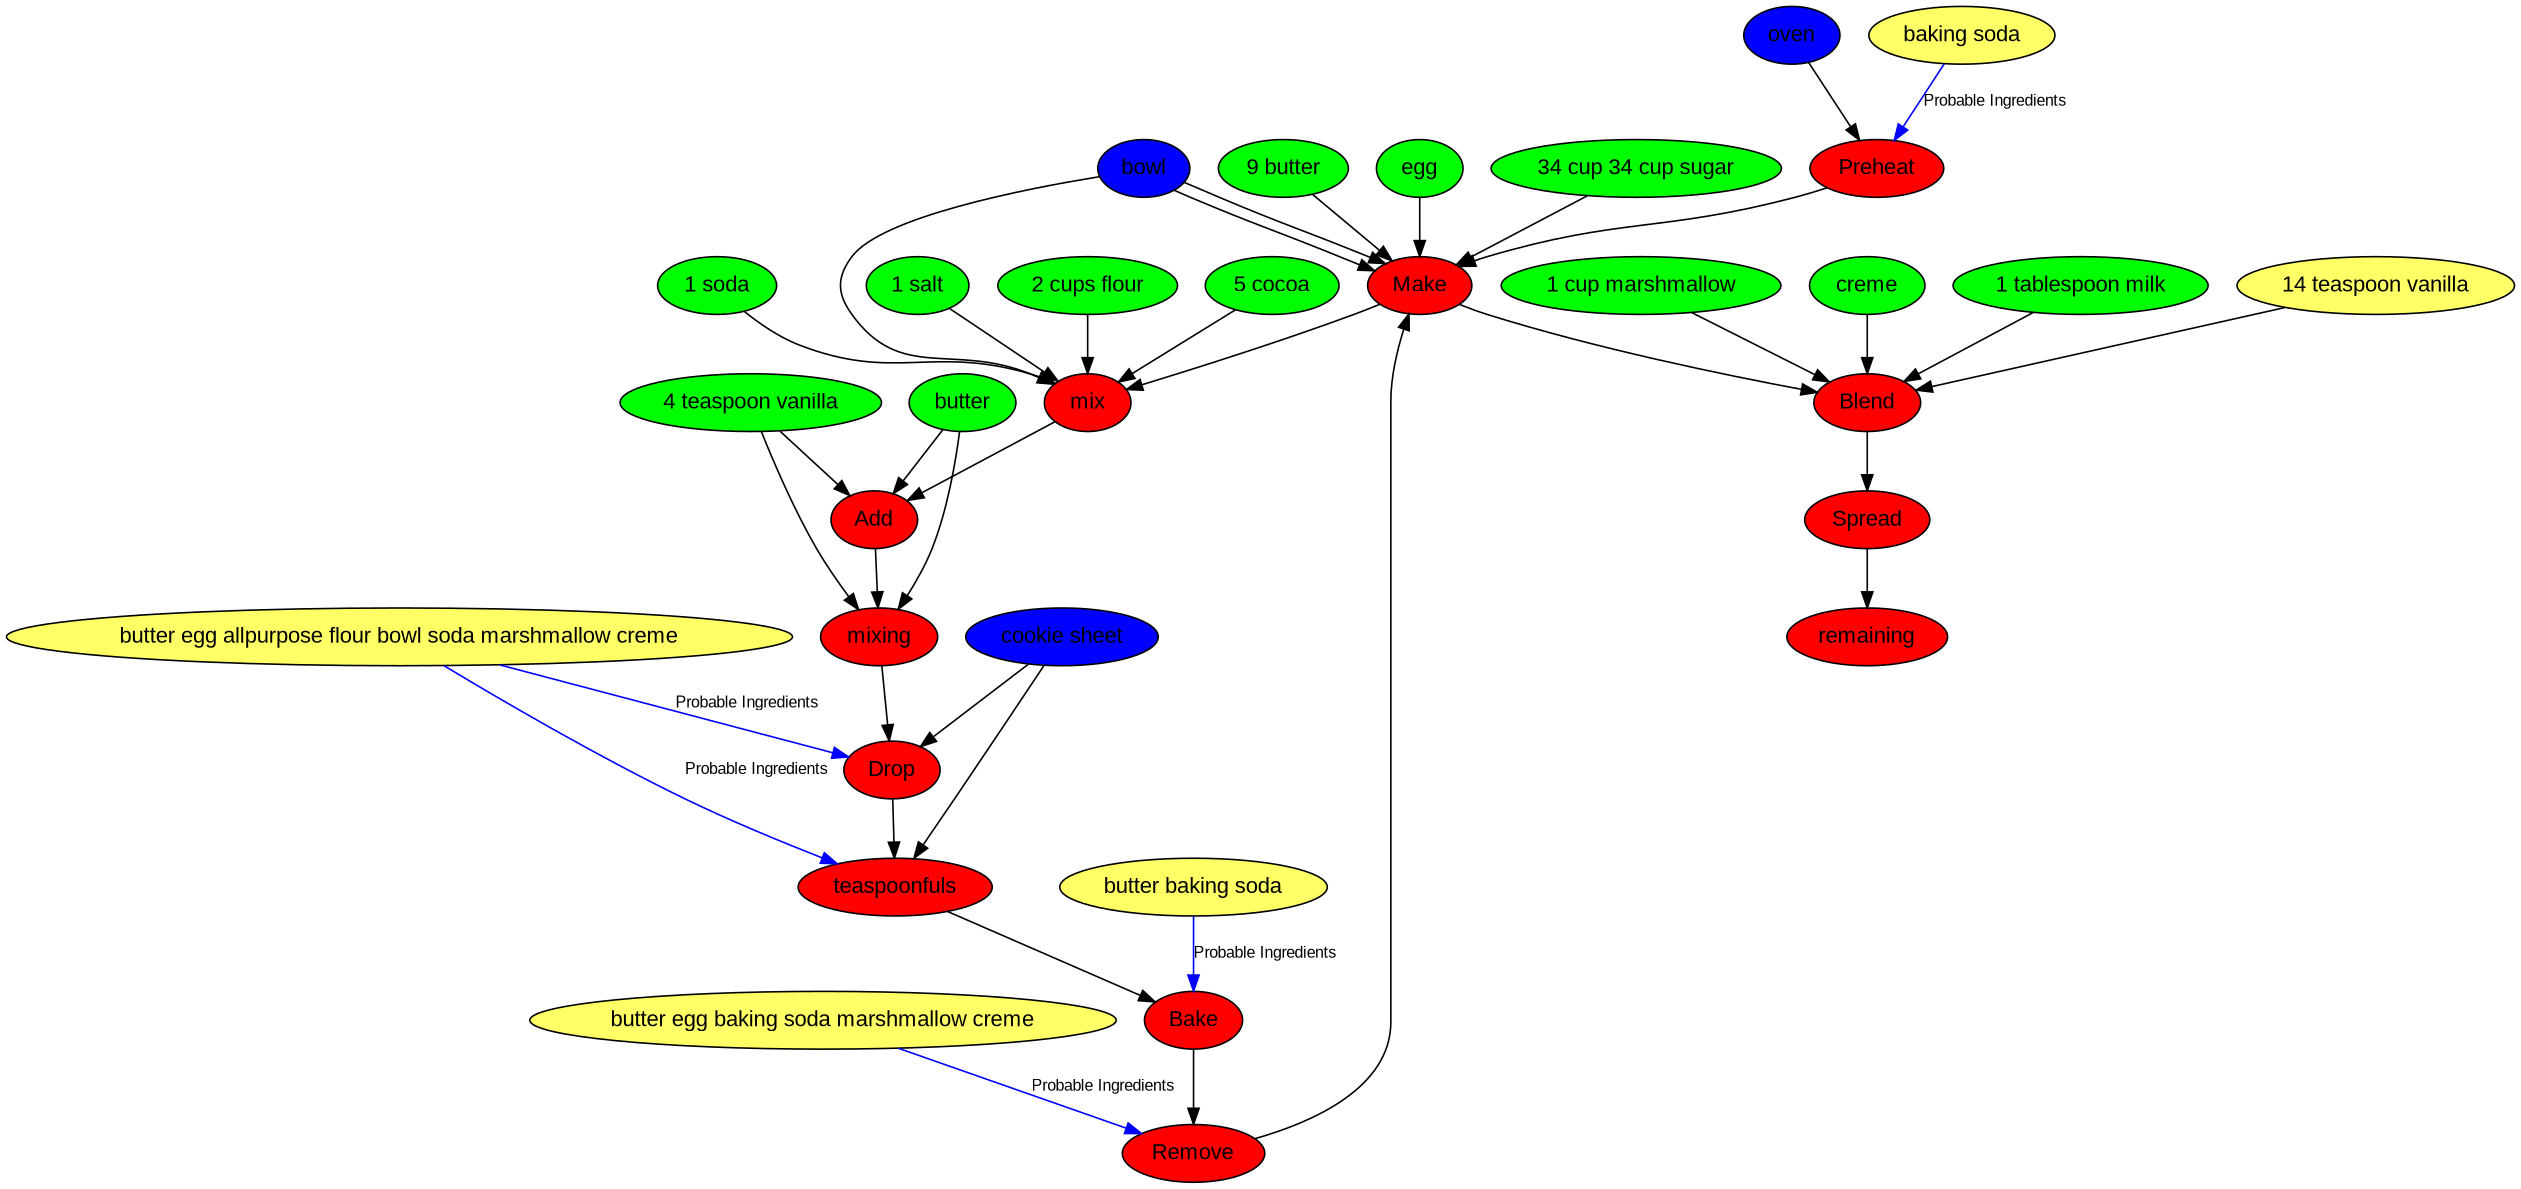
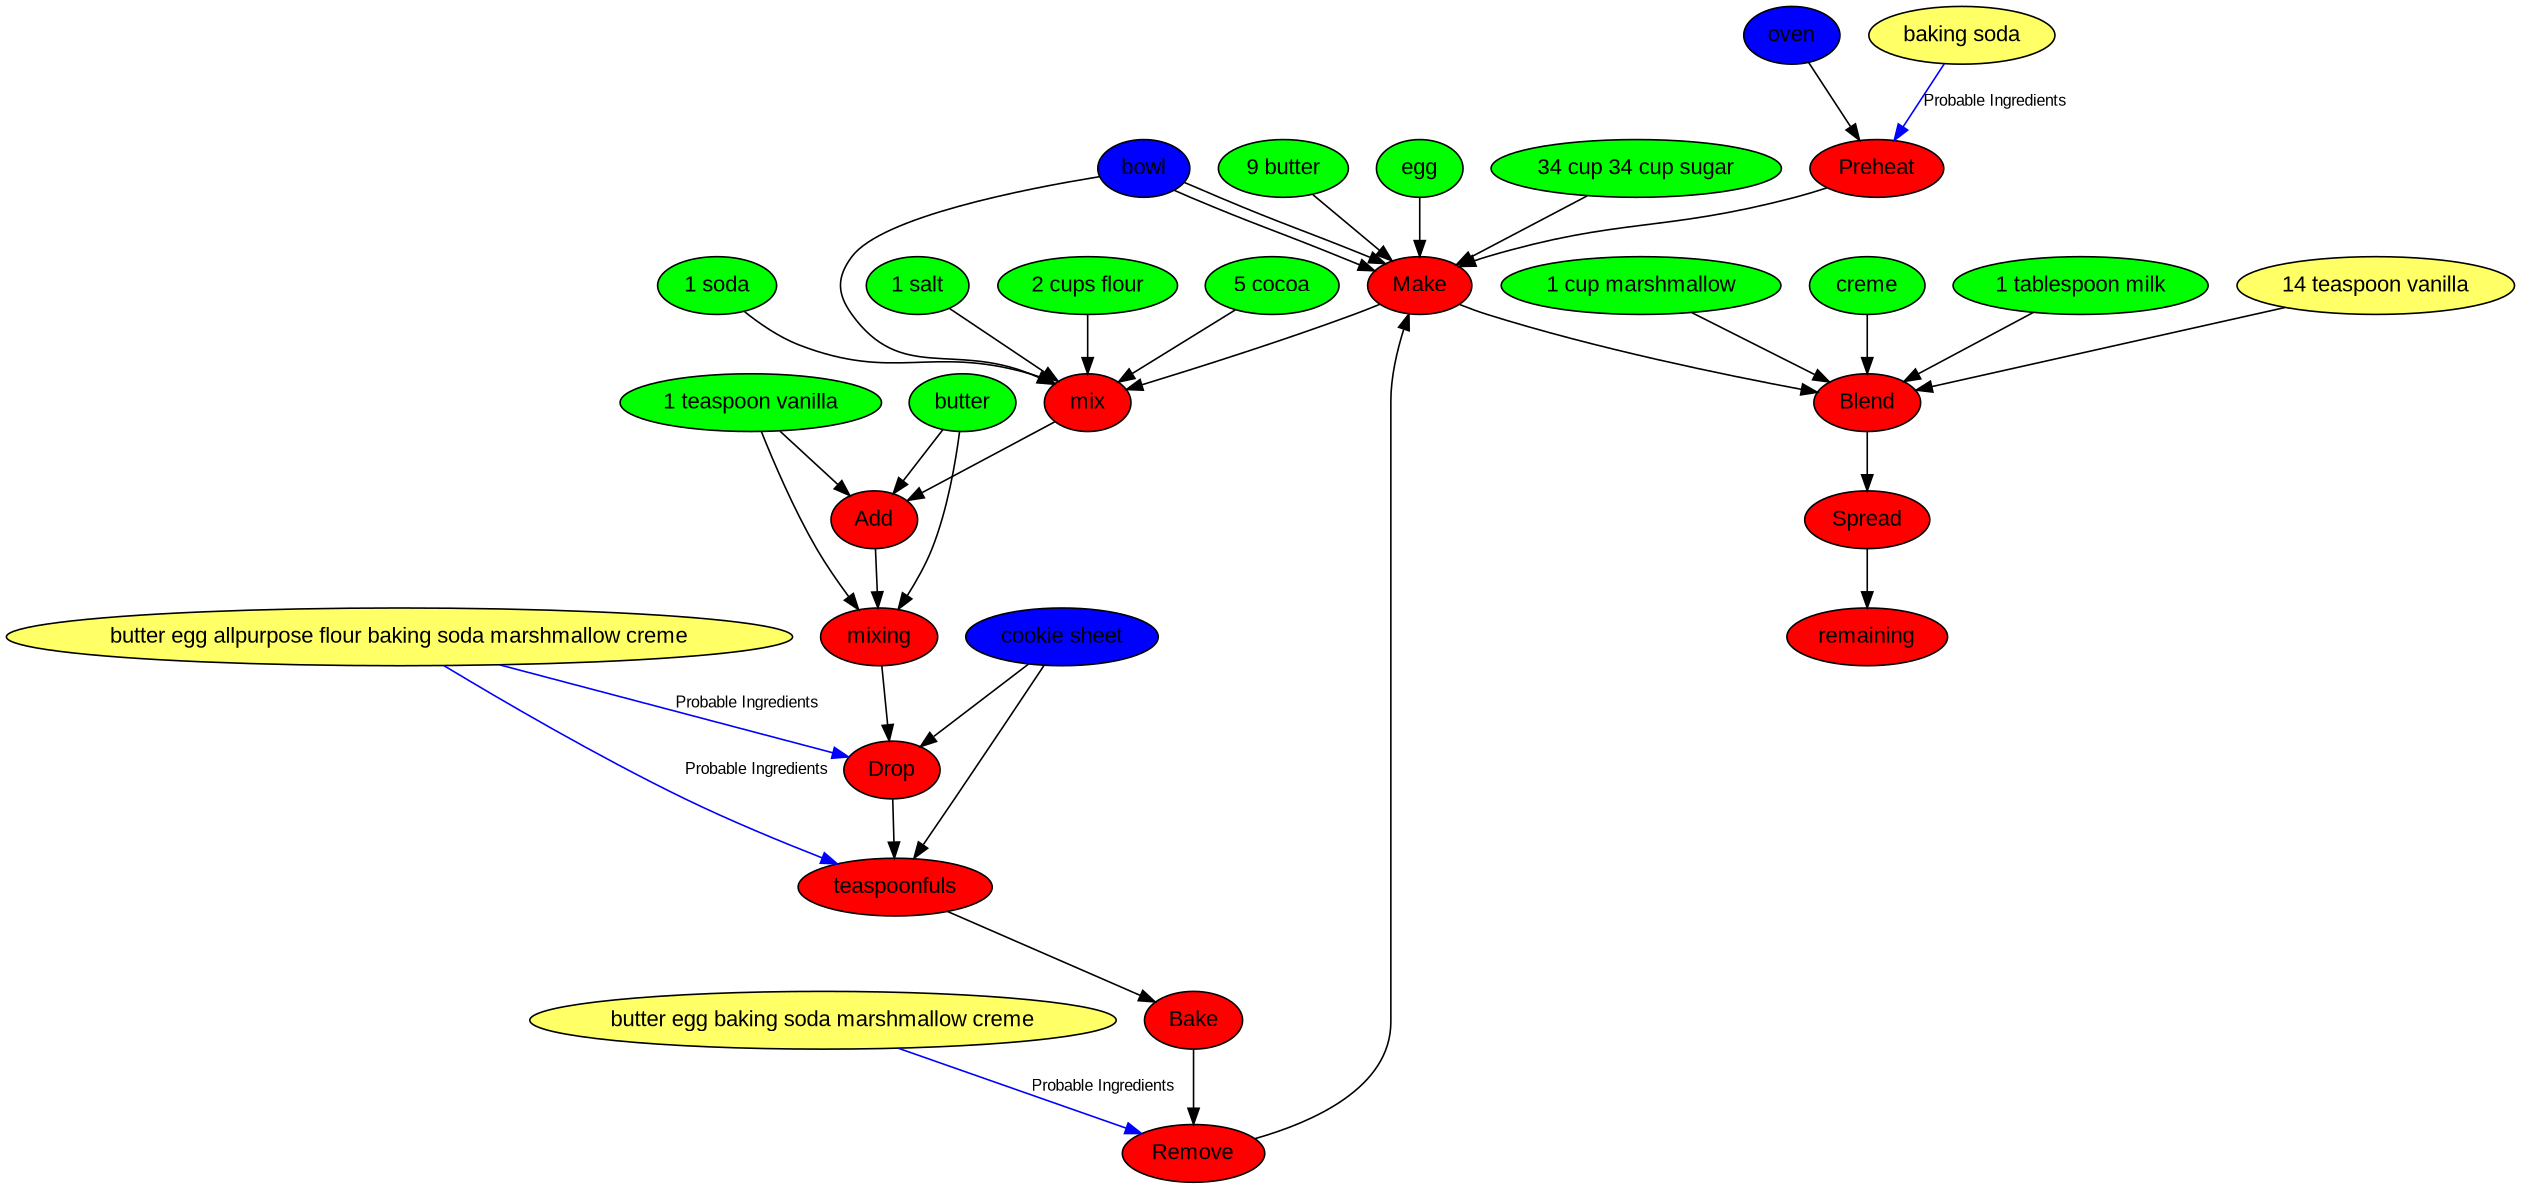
(751, 403) -> (751, 403)
(399, 637) -> (399, 637)
(1194, 887) -> none
